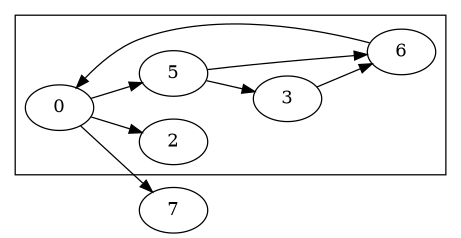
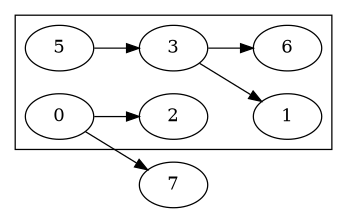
(221, 25) -> none
(281, 62) -> none
(111, 92) -> none
none -> (288, 117)
